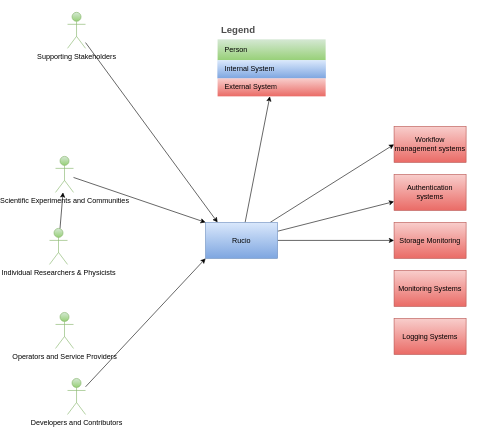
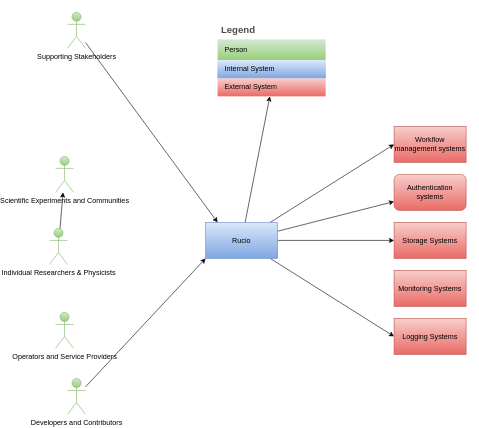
(430, 192) -> (430, 192)
(137, 199) -> none
(430, 240) -> (430, 240)
none -> (330, 296)
